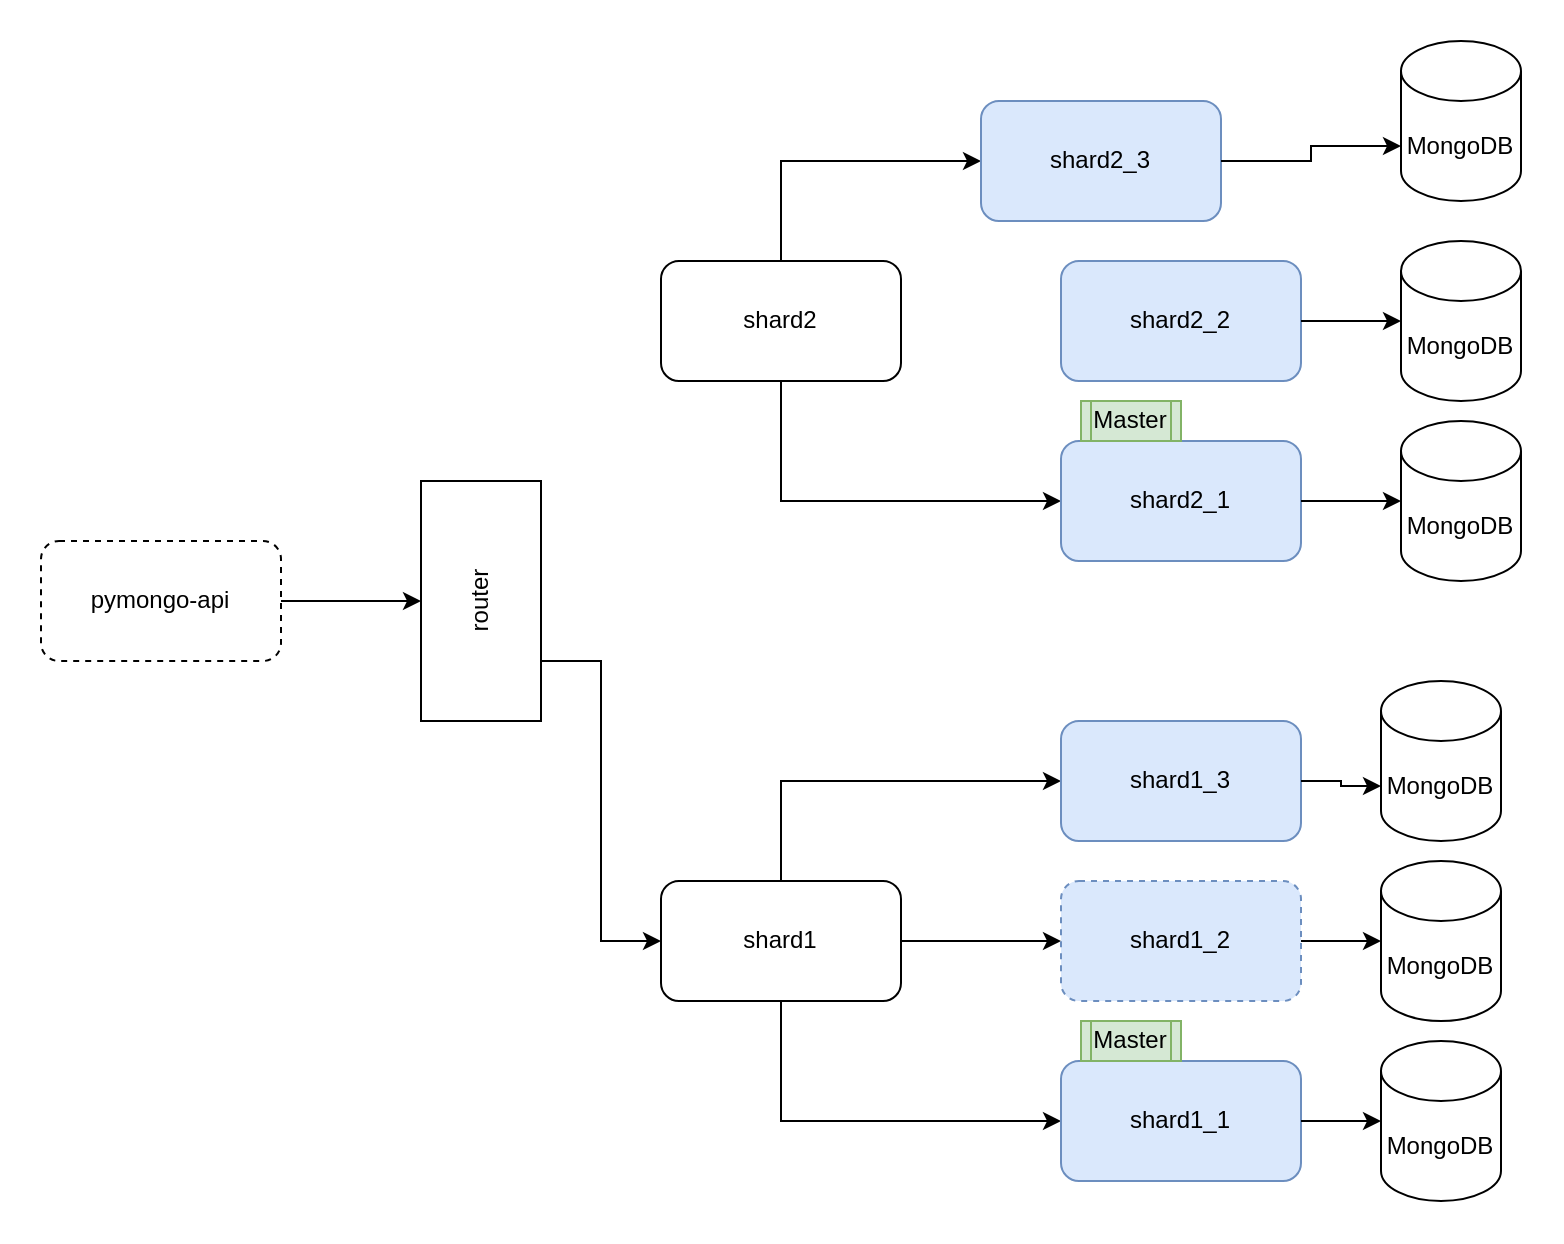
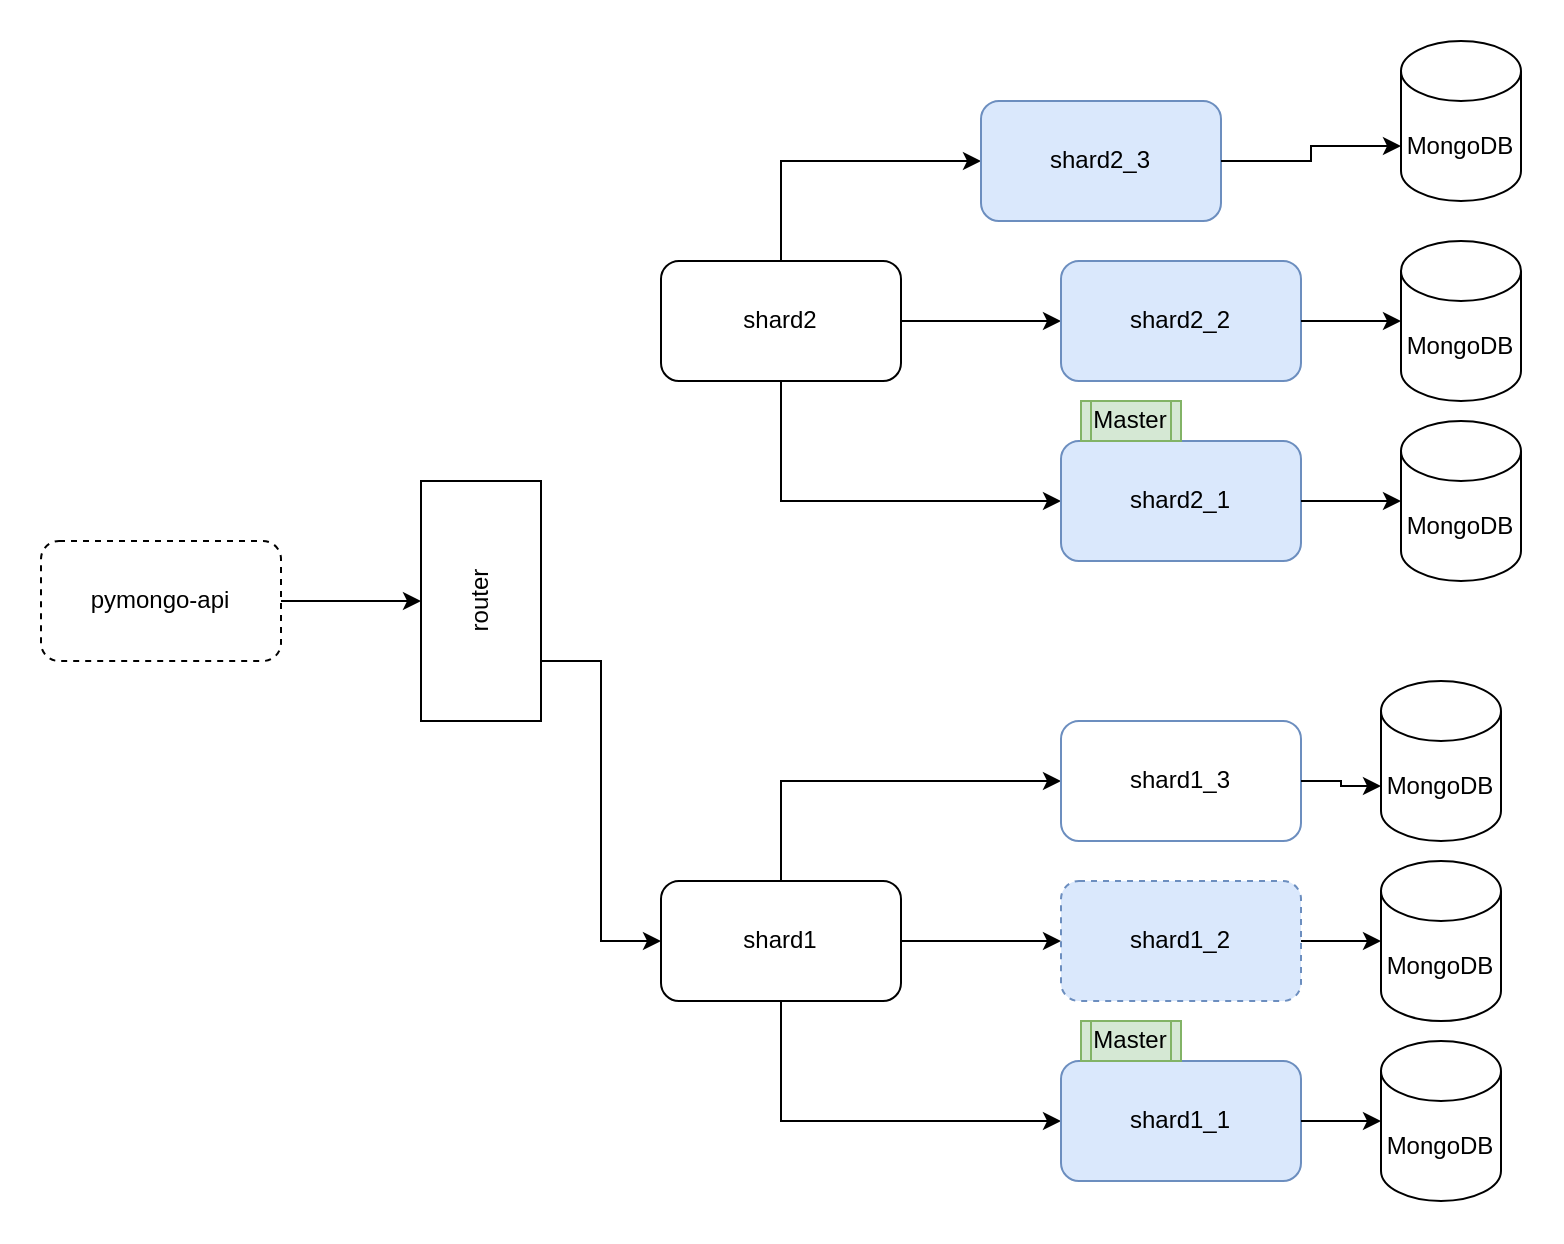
none -> (974, 321)
(1181, 781) -> (1181, 781)
